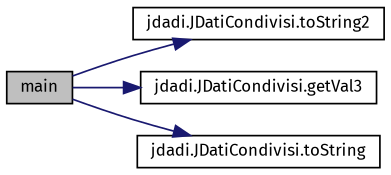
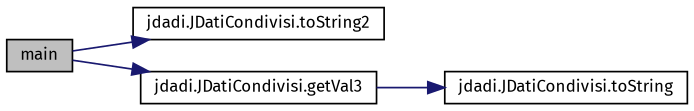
(123, 116) -> (402, 88)
